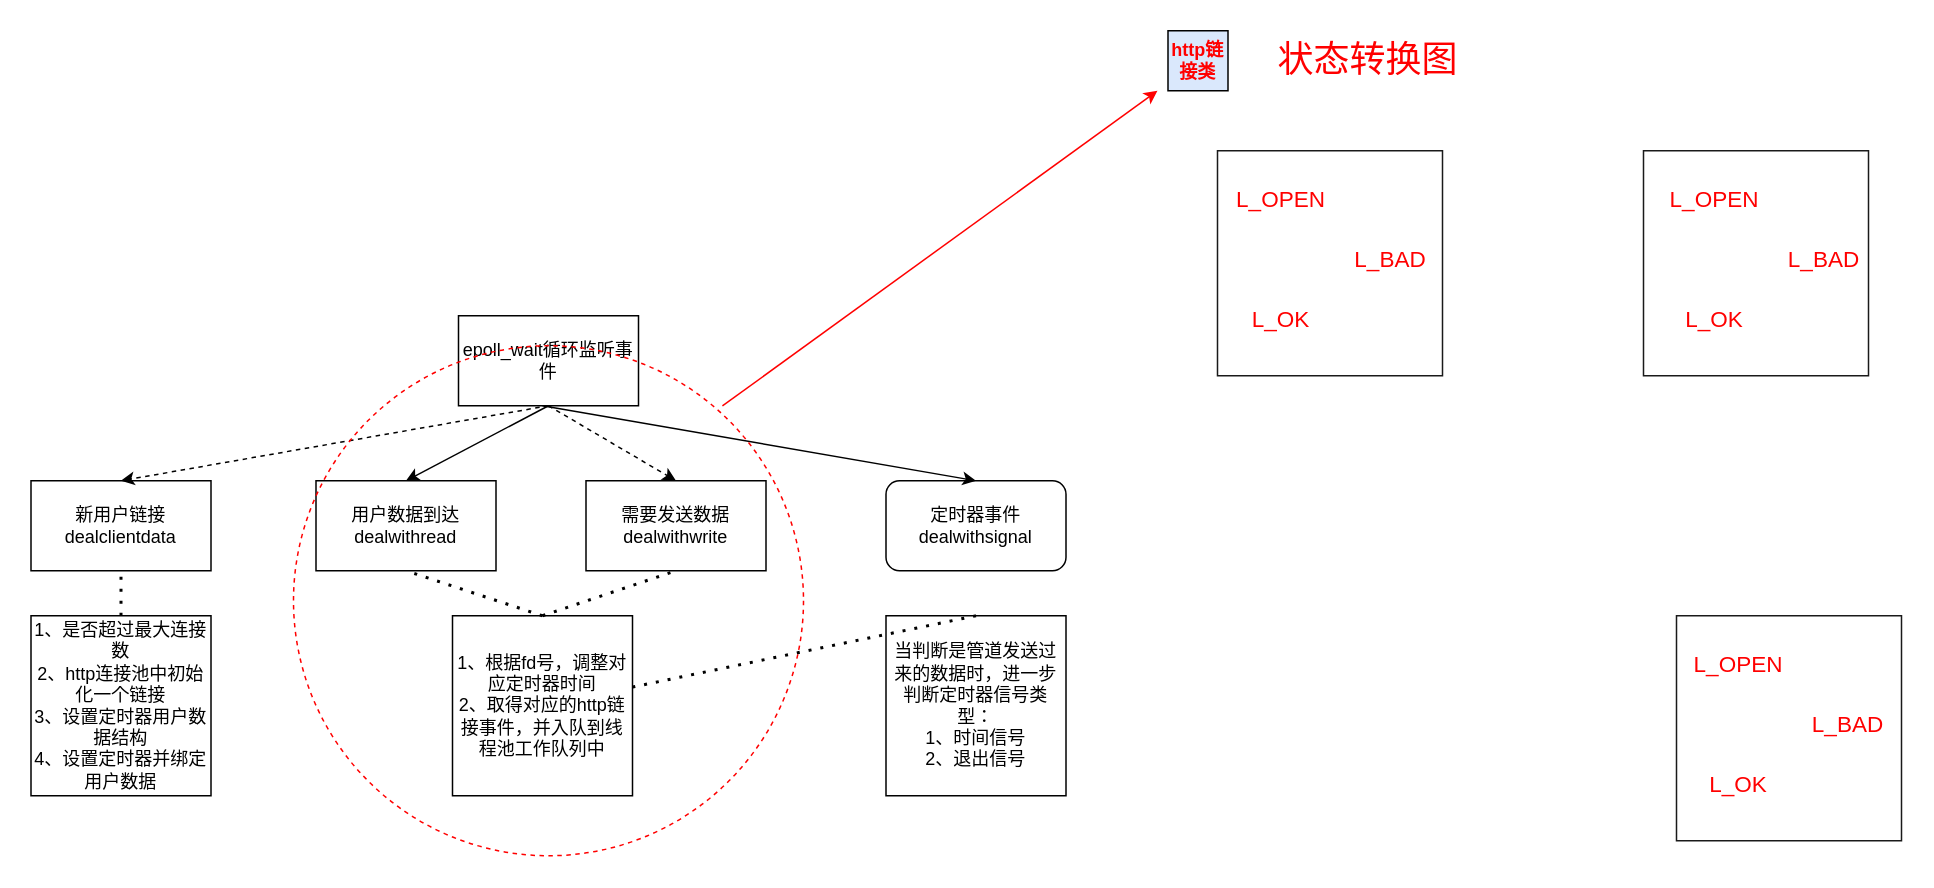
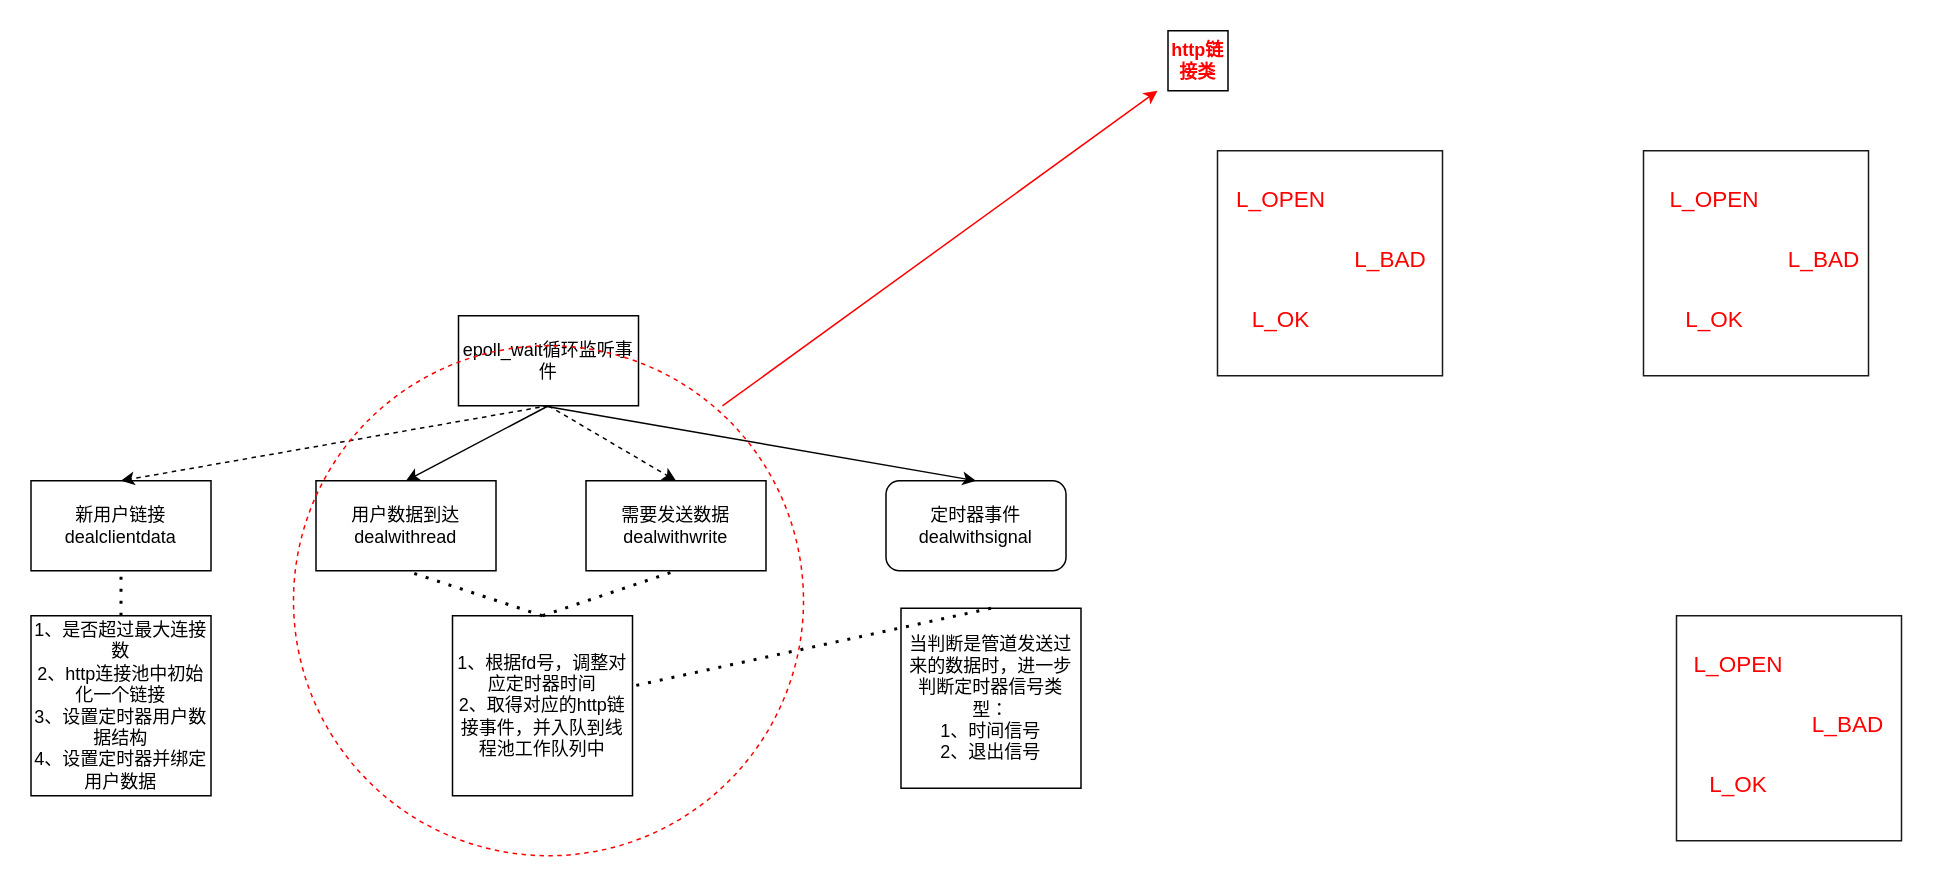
(1198, 61) -> (1198, 61)
(1367, 61) -> none
(976, 706) -> (991, 698)
